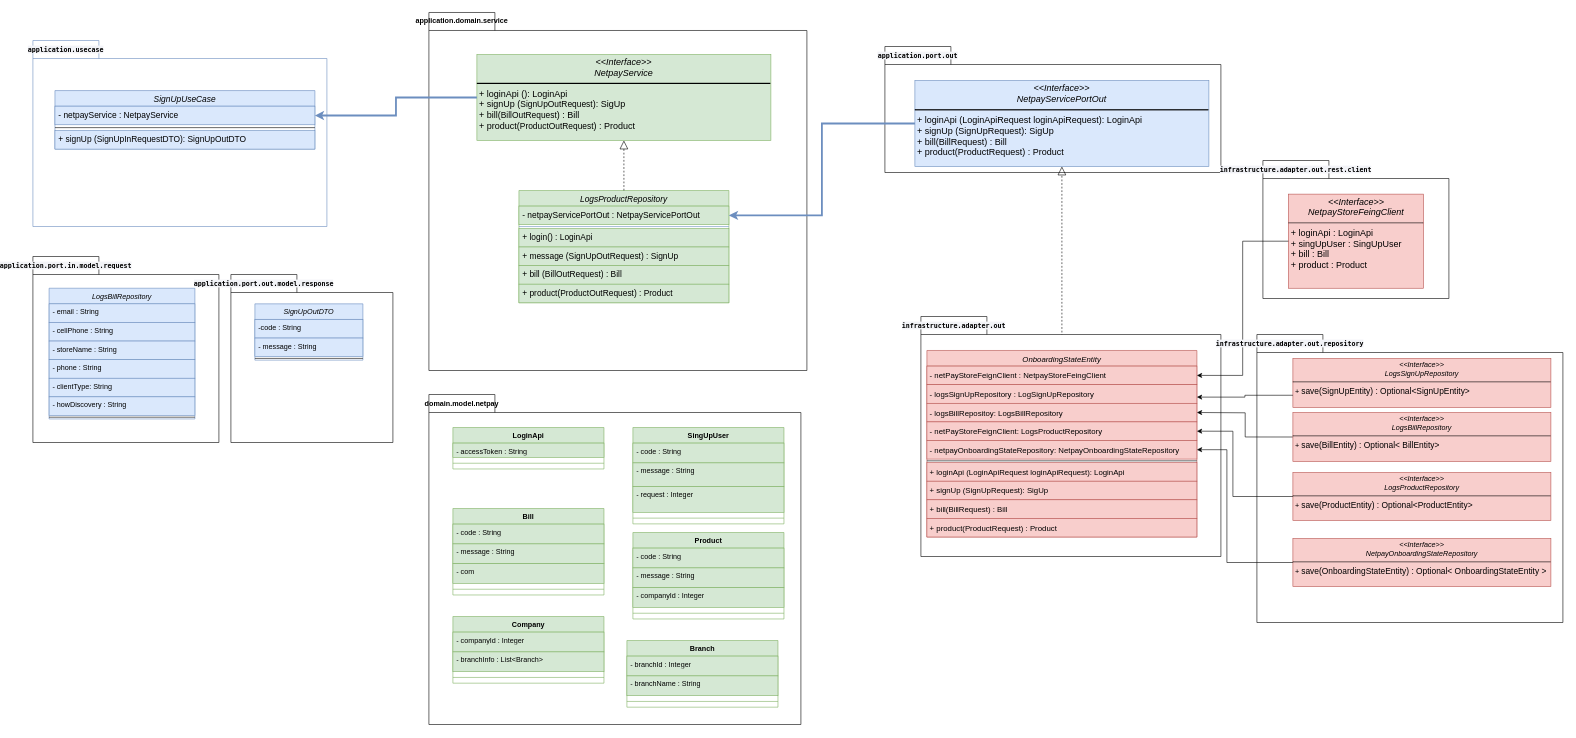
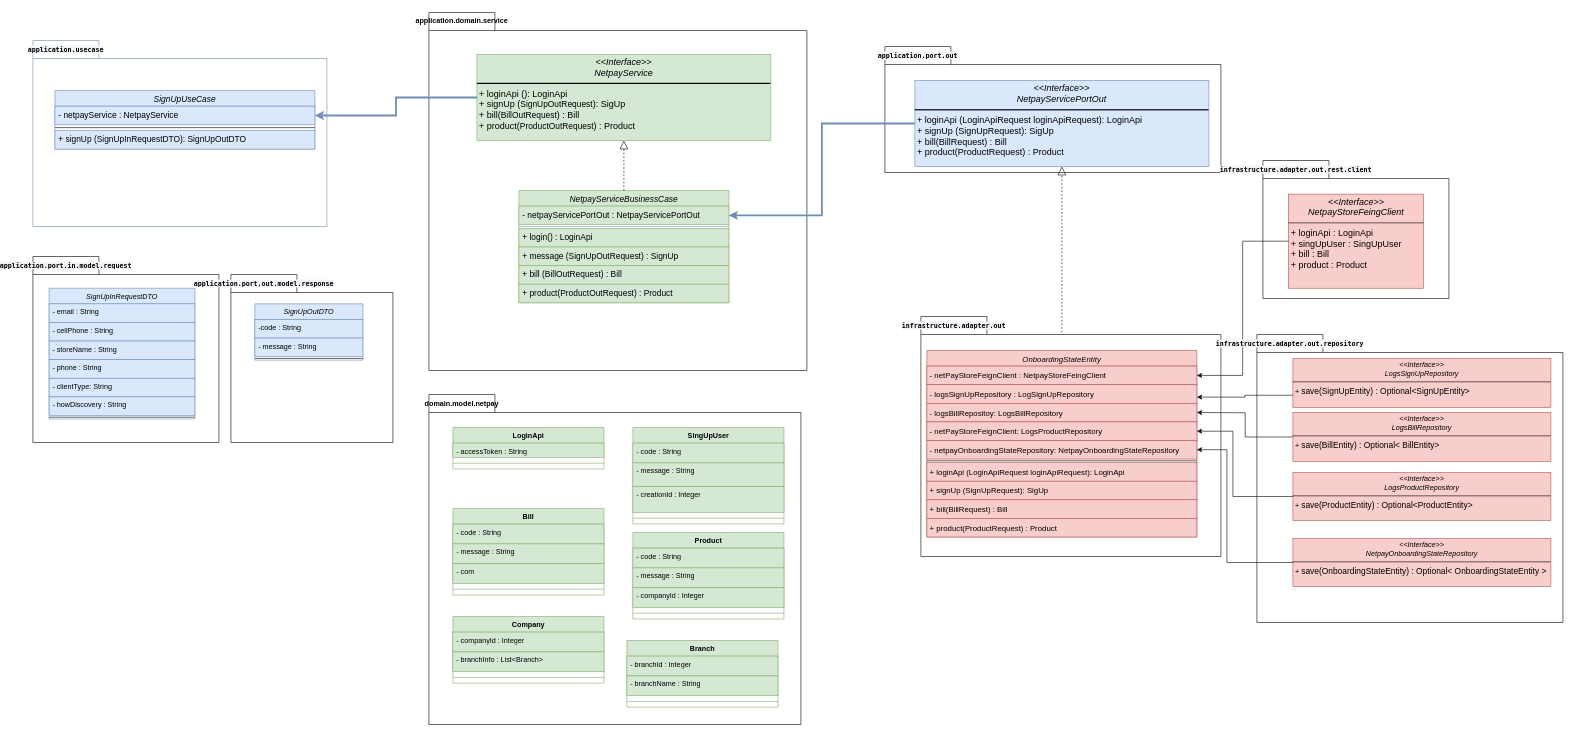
(623, 199) -> (623, 199)
(122, 296) -> (122, 296)
(671, 495) -> (676, 495)
